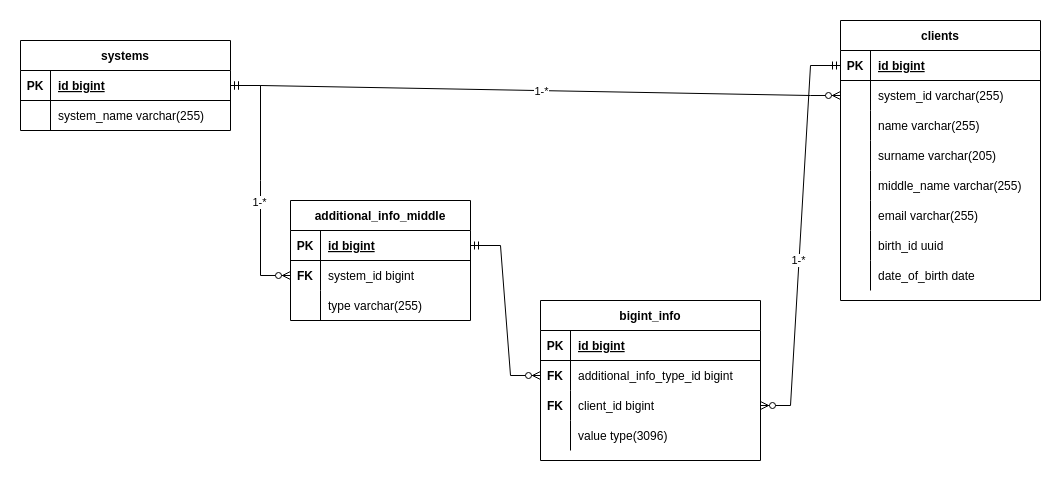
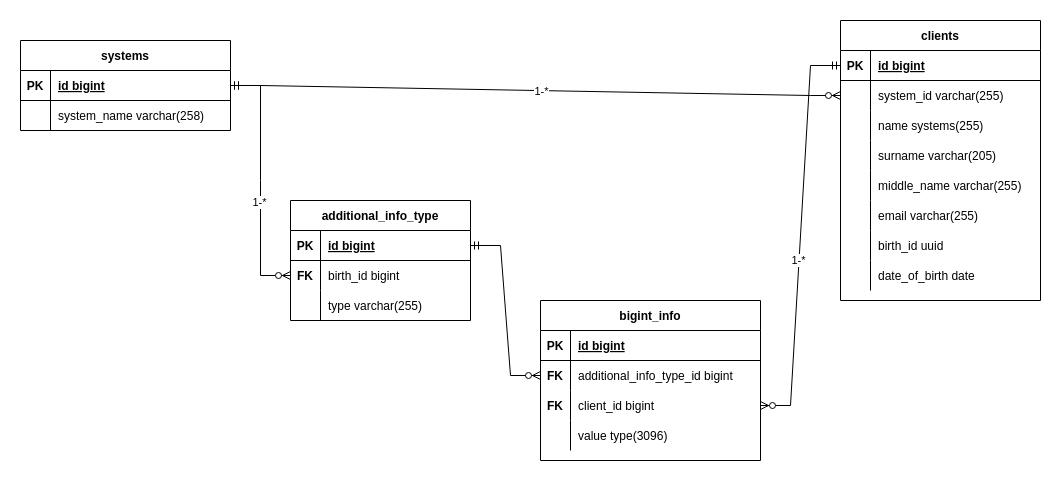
(137, 116) -> (137, 116)
(934, 126) -> (934, 126)
(380, 216) -> (380, 216)
(376, 276) -> (371, 276)
